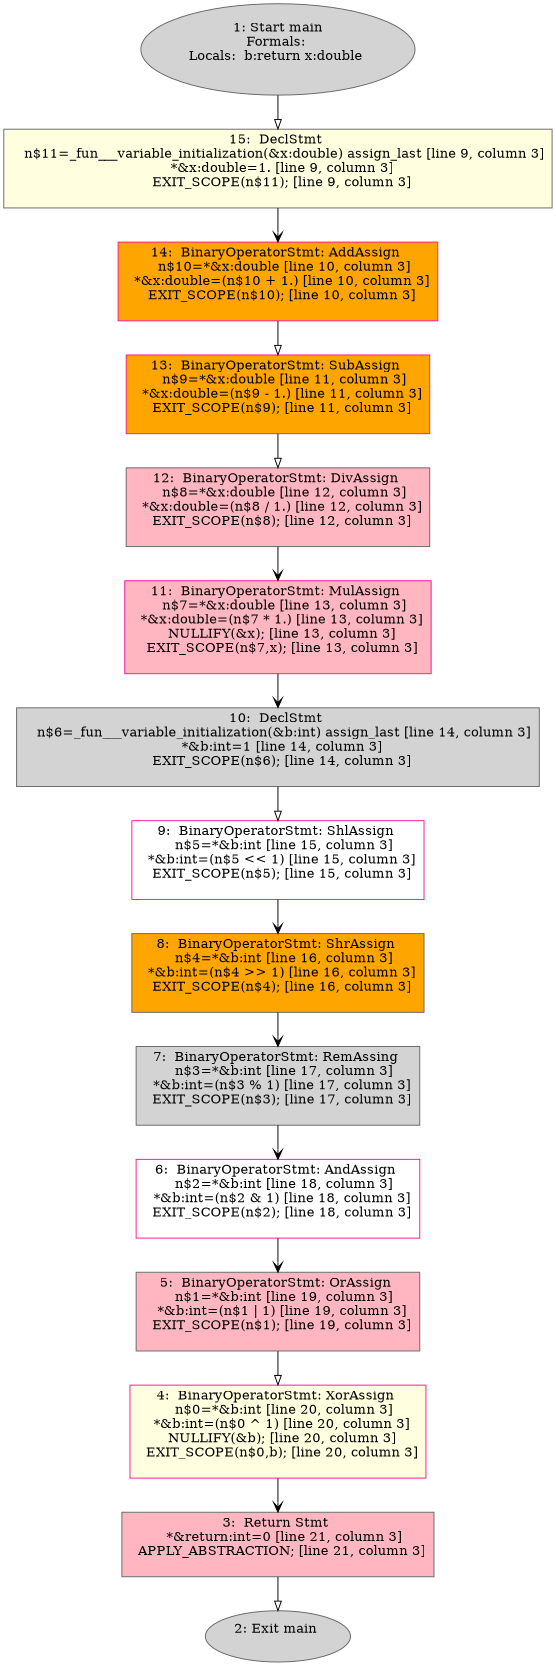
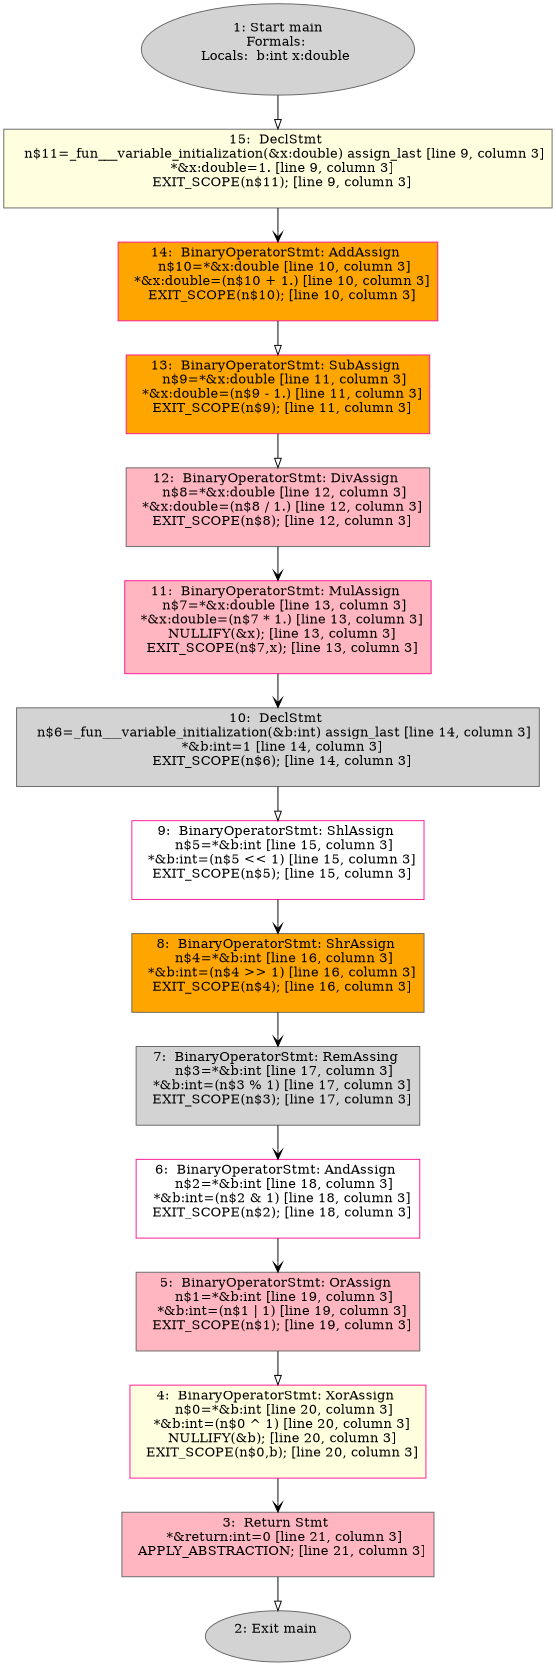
(278, 49) -> (278, 49)
